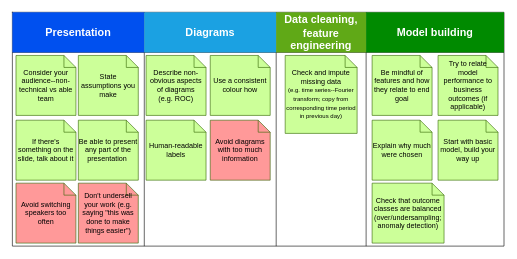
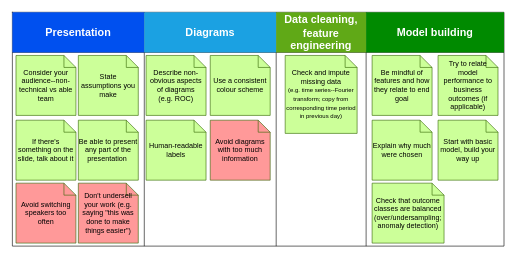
(240, 86) -> (240, 86)
